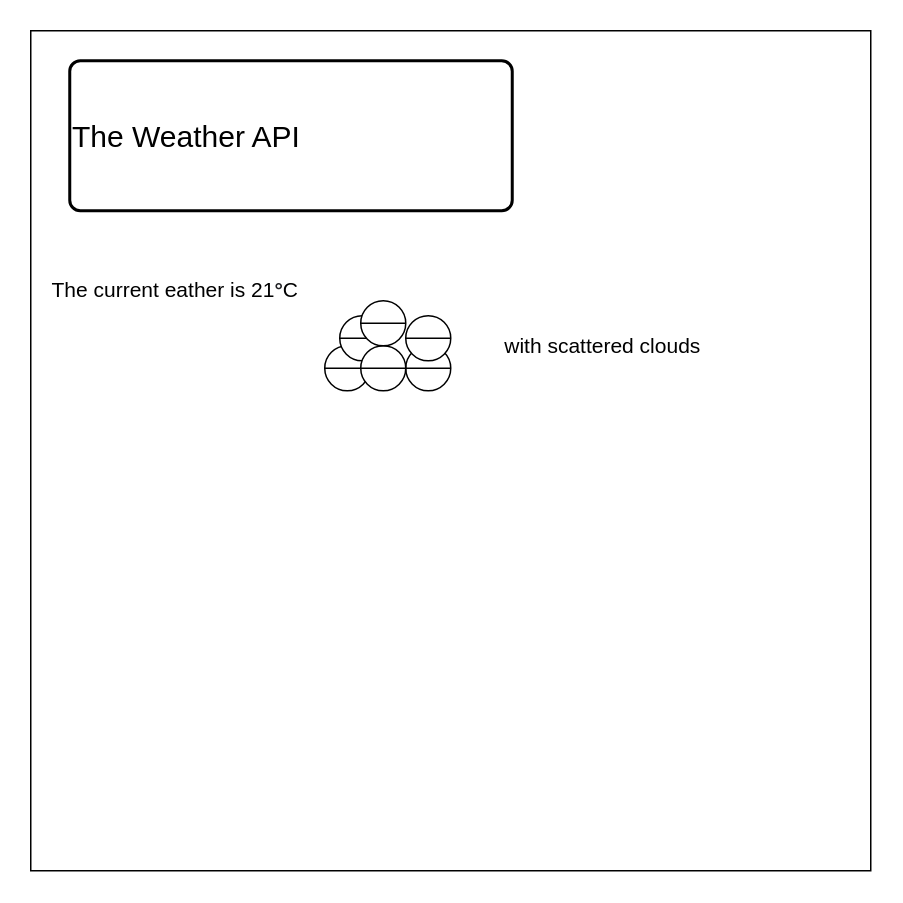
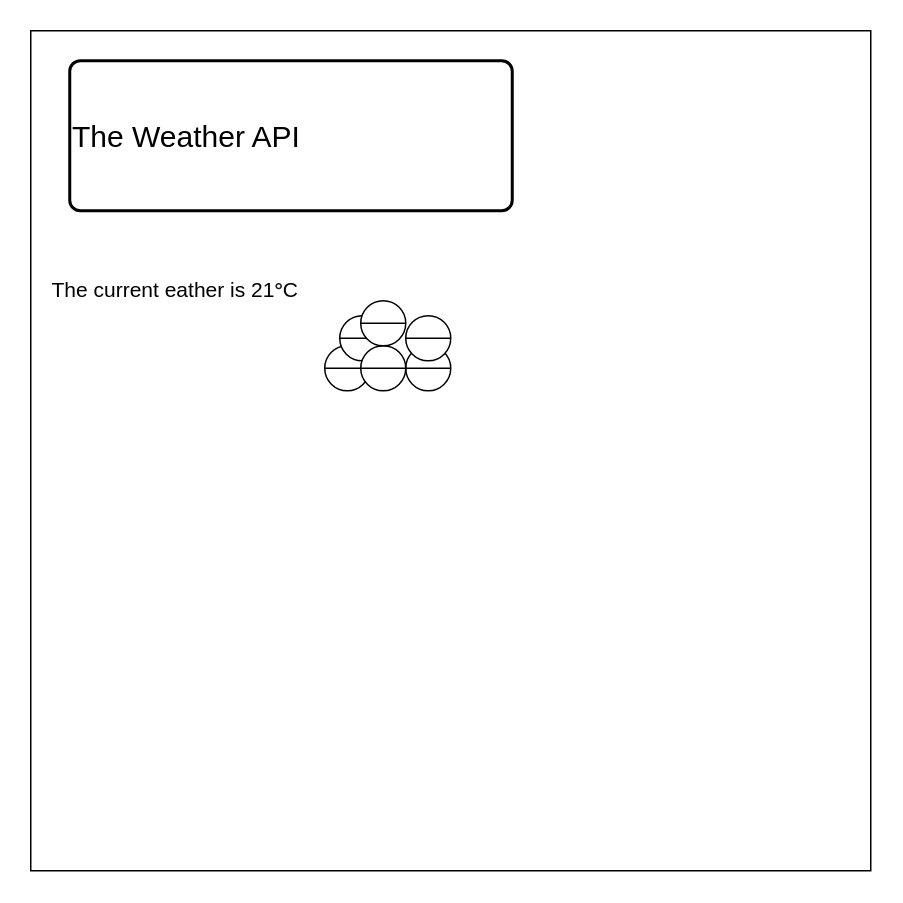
(602, 346) -> none
